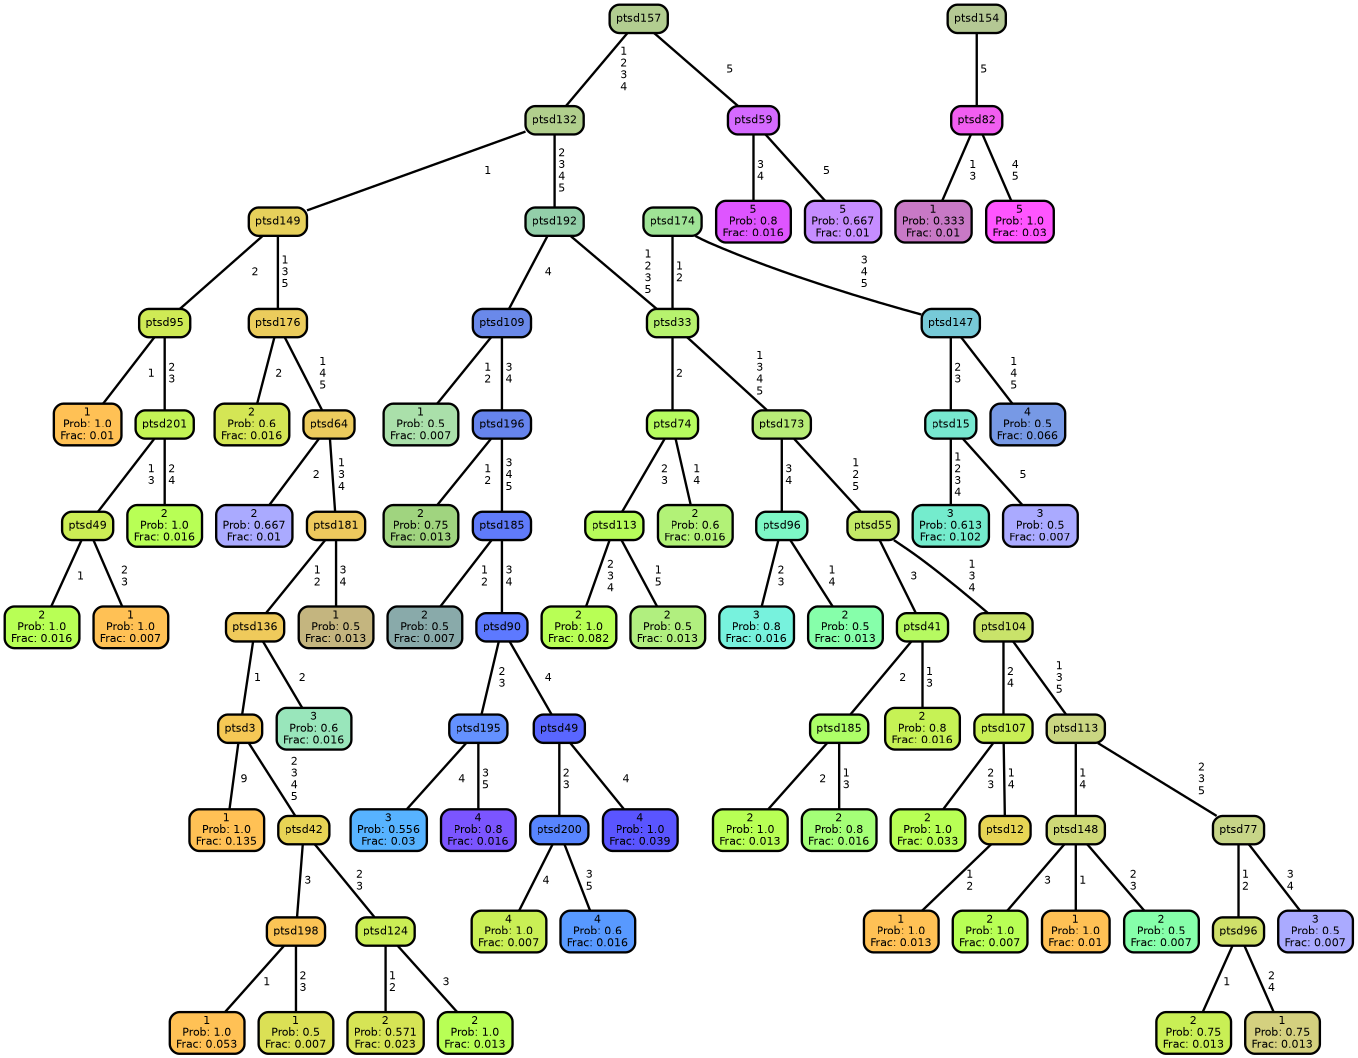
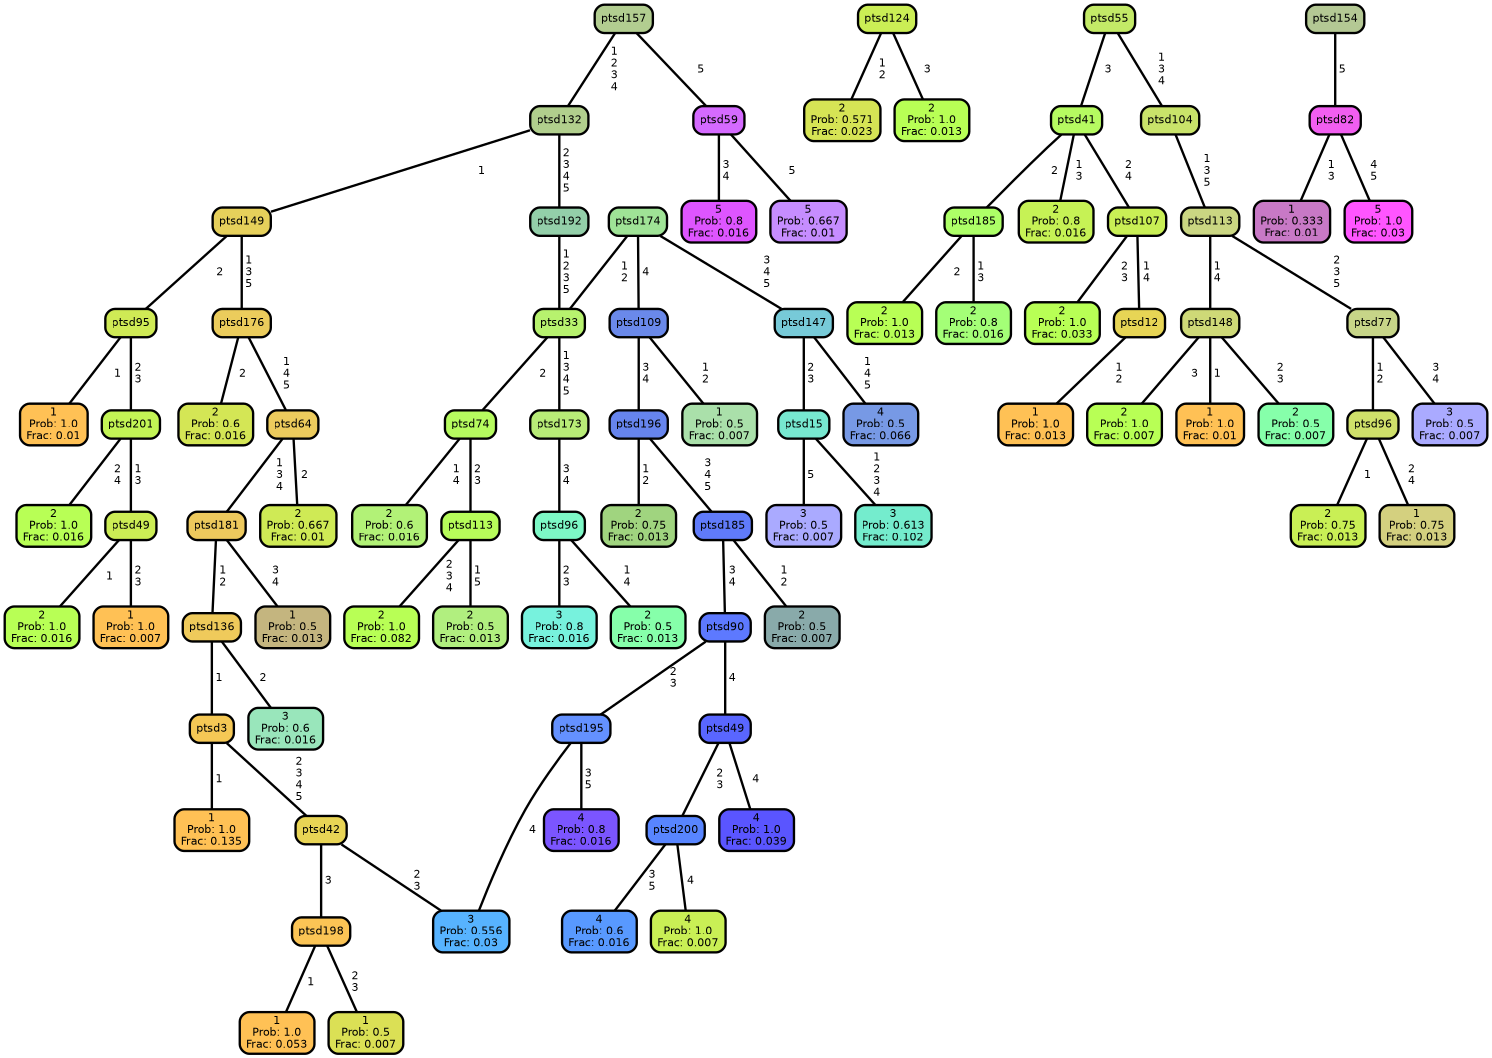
(528, 272) -> (638, 272)
(827, 475) -> none
(254, 526) -> (298, 526)
(1003, 678) -> (1107, 171)
(243, 779) -> (217, 779)
(345, 881) -> (391, 878)
